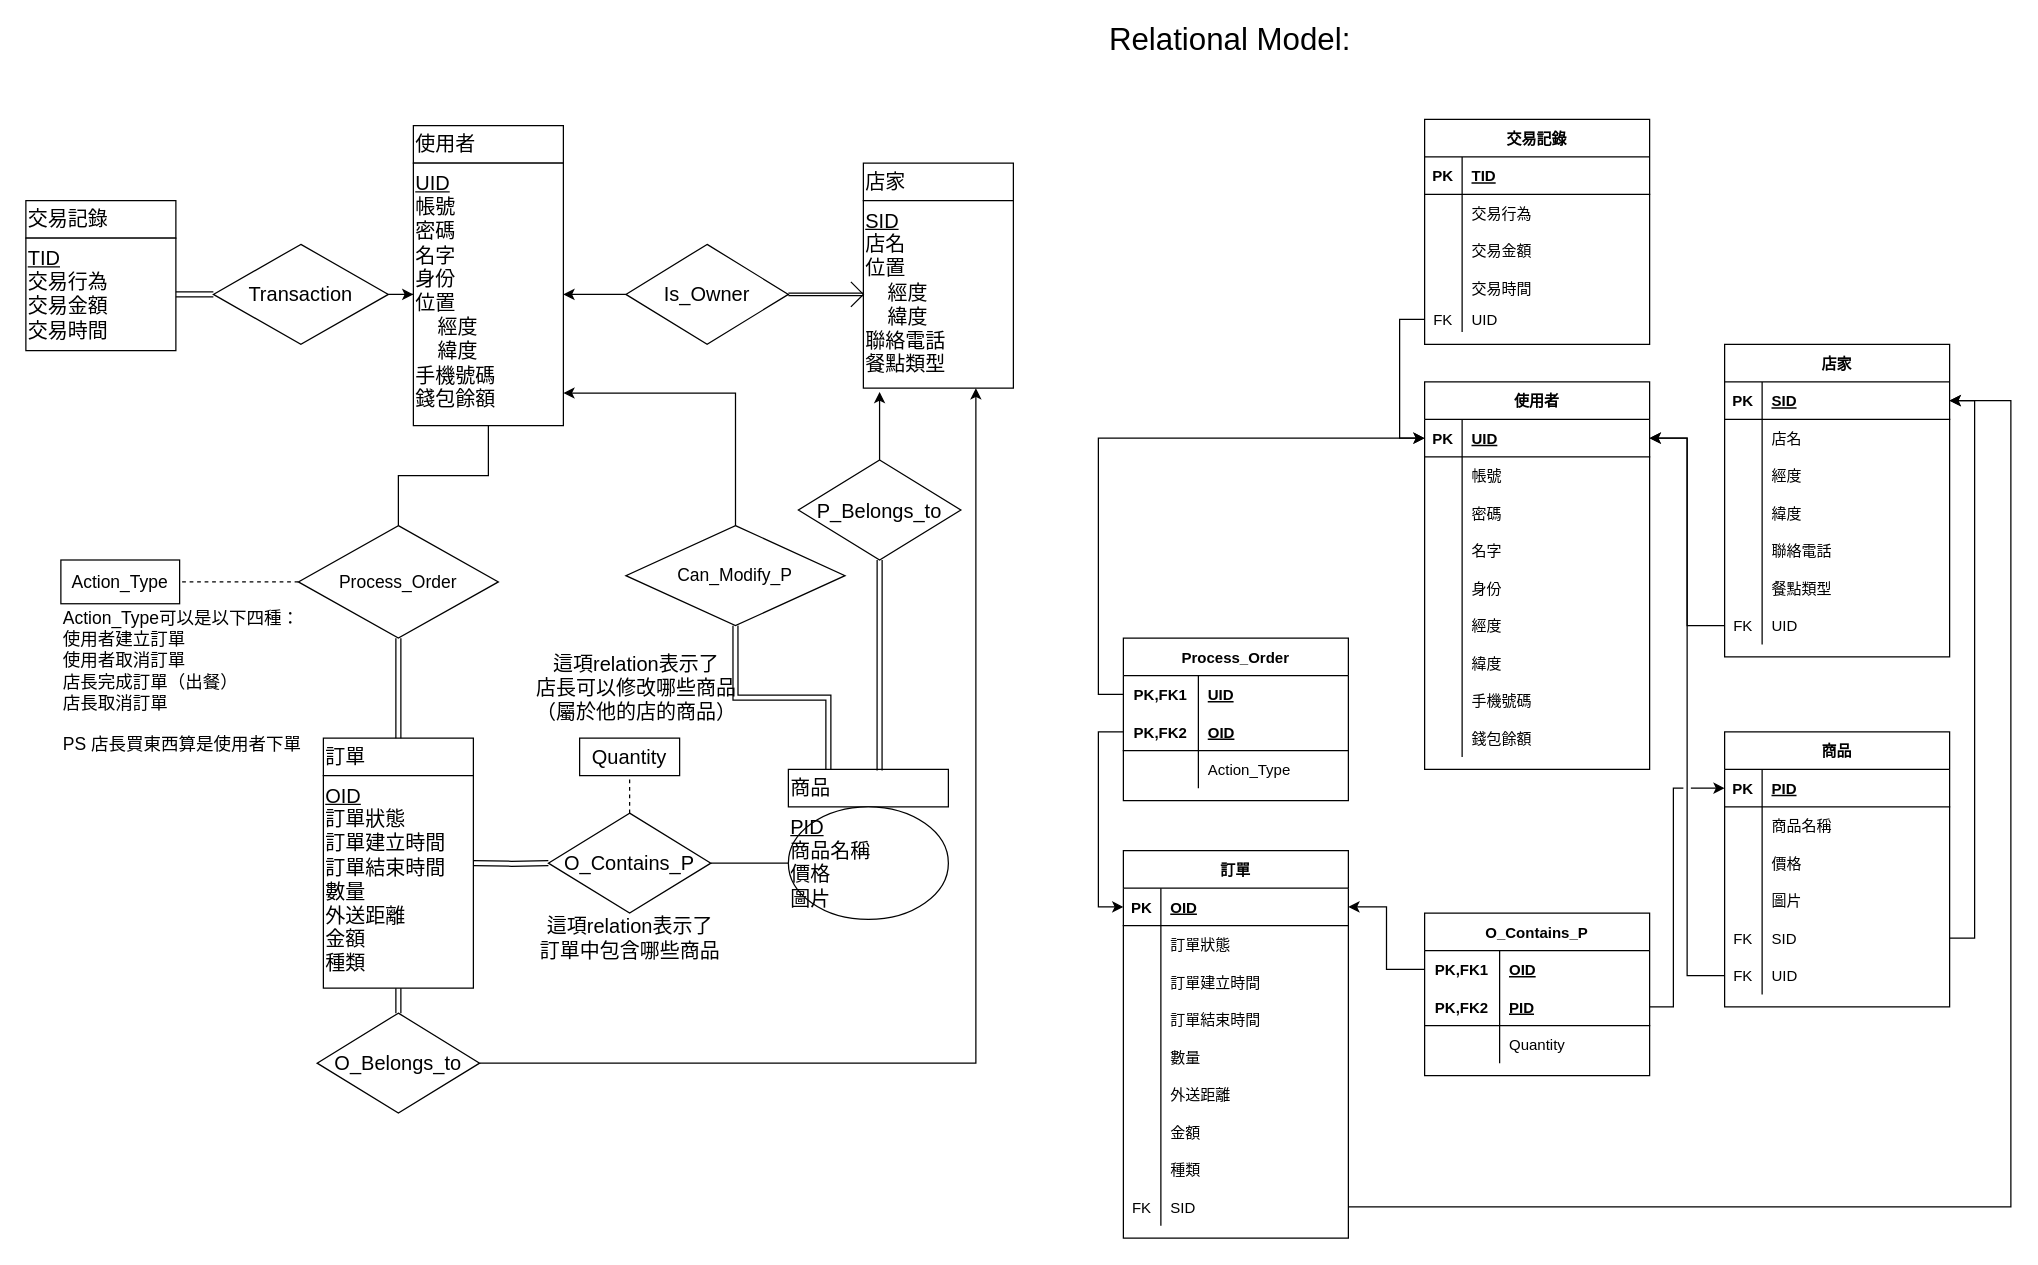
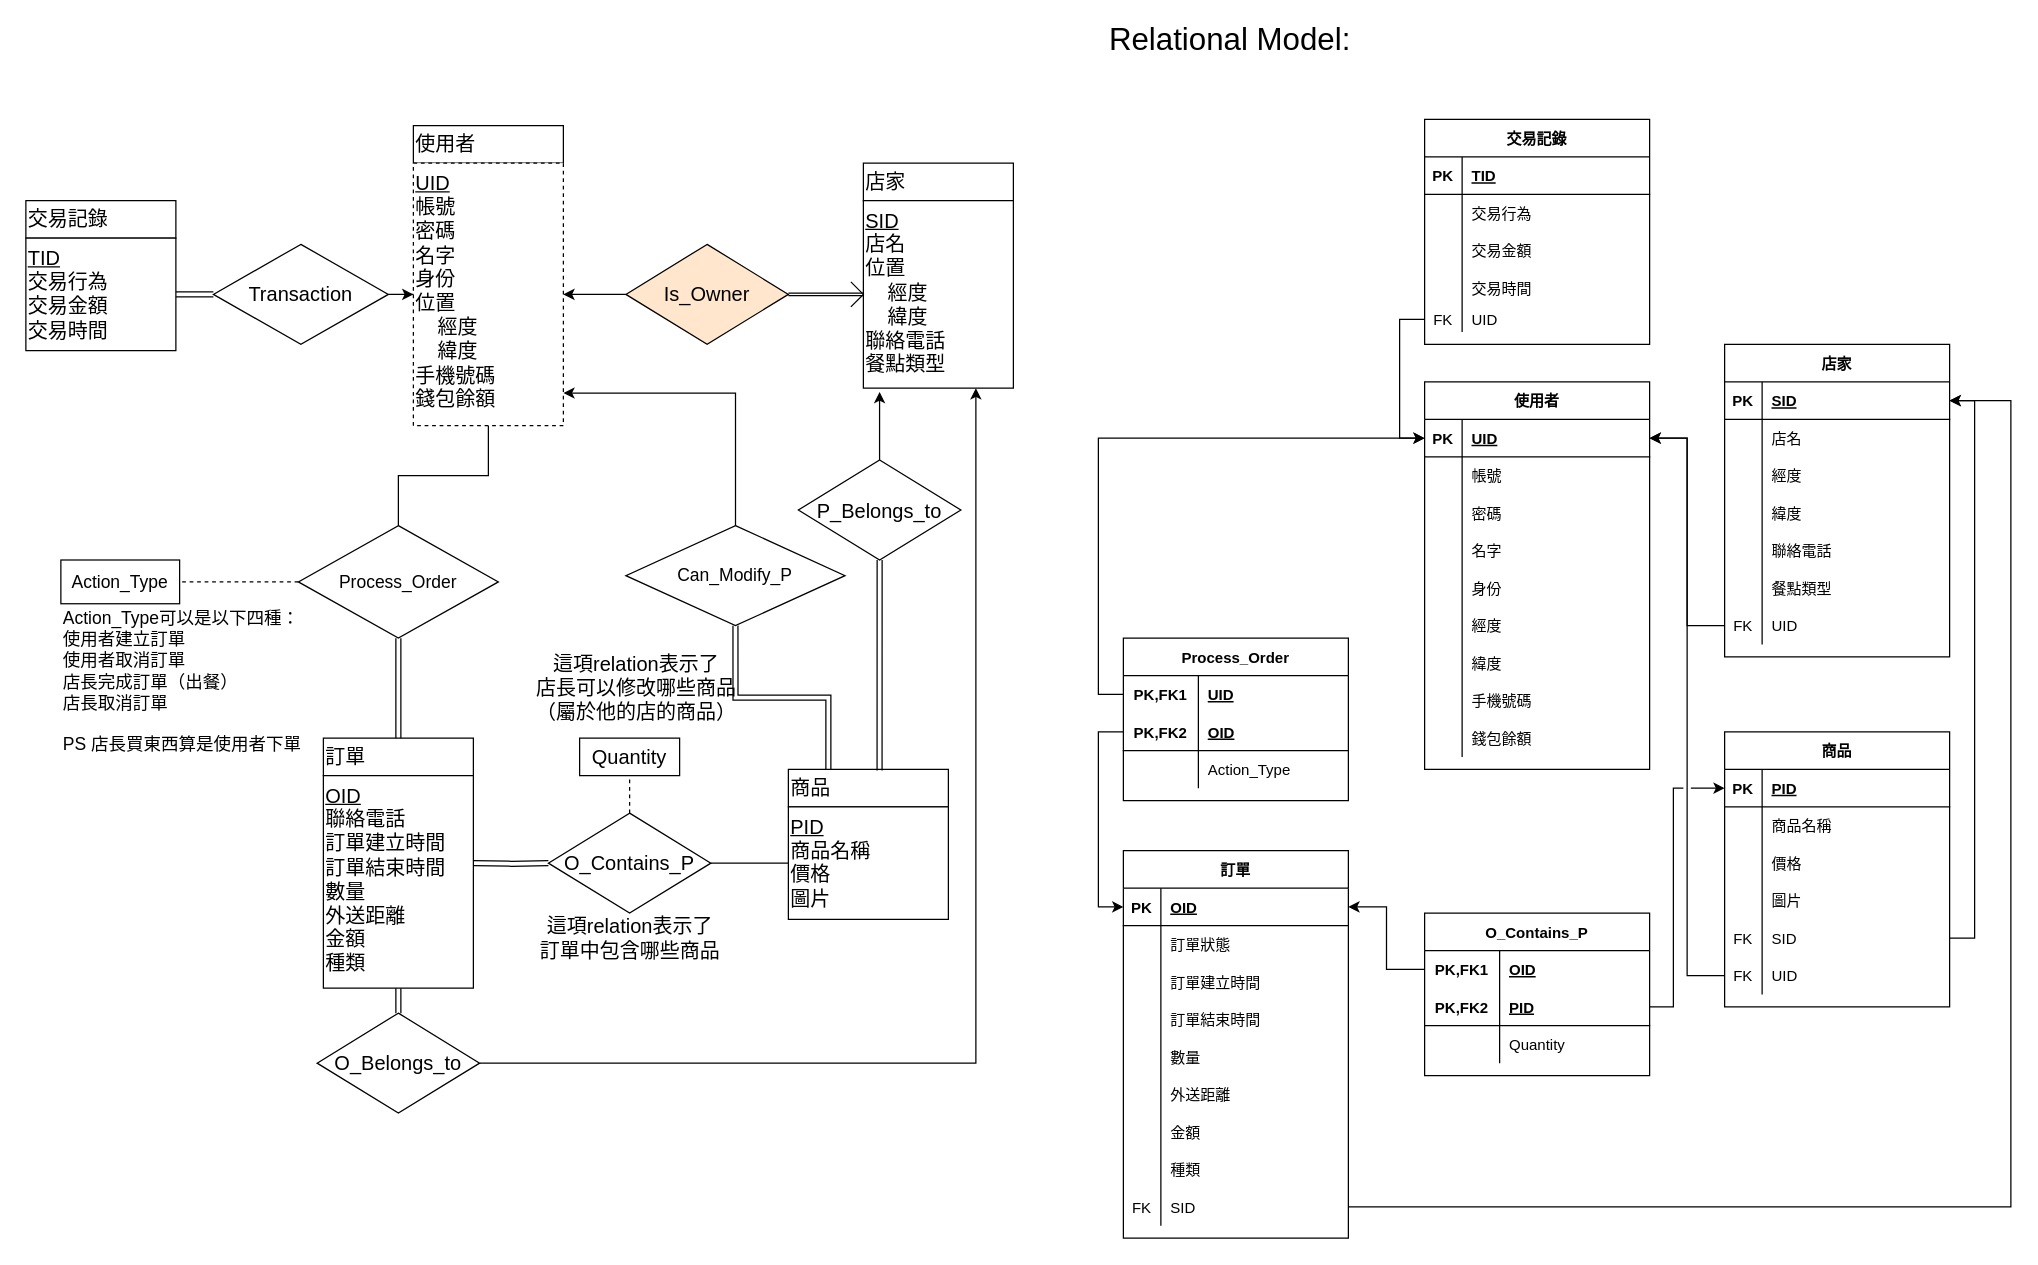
(488, 294) -> (488, 294)
(707, 294) -> (707, 294)
(371, 856) -> (371, 856)
(868, 863) -> (868, 863)
